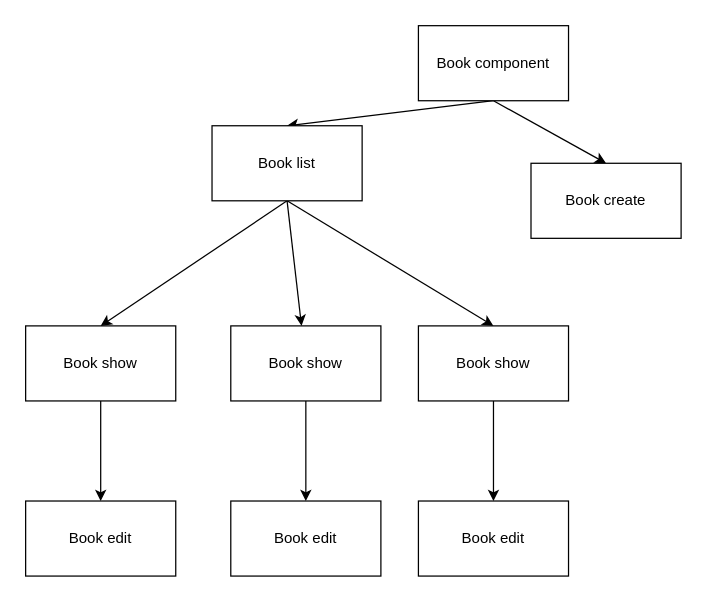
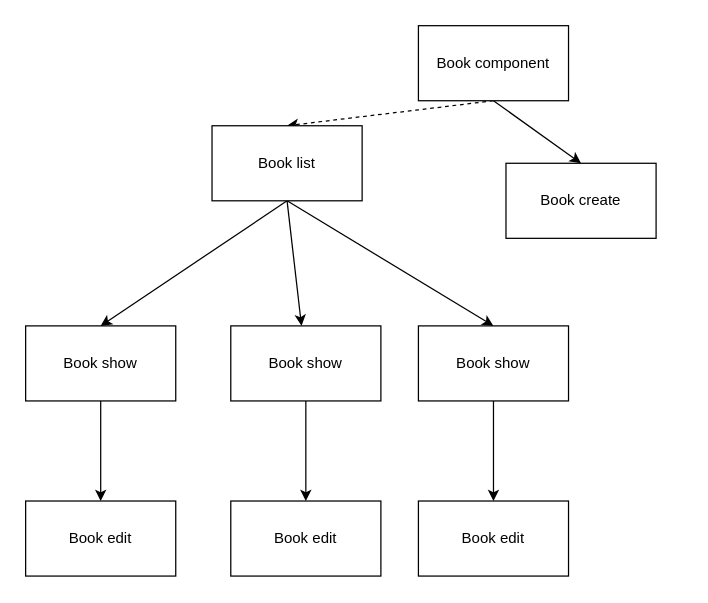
(394, 113) -> (394, 113)
(606, 201) -> (581, 201)
